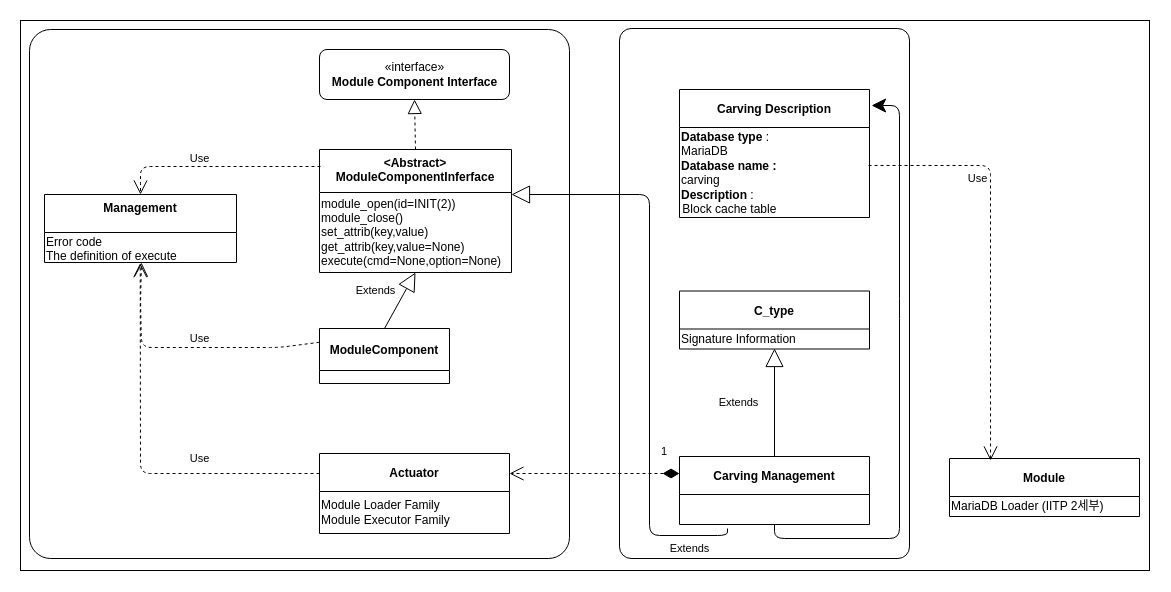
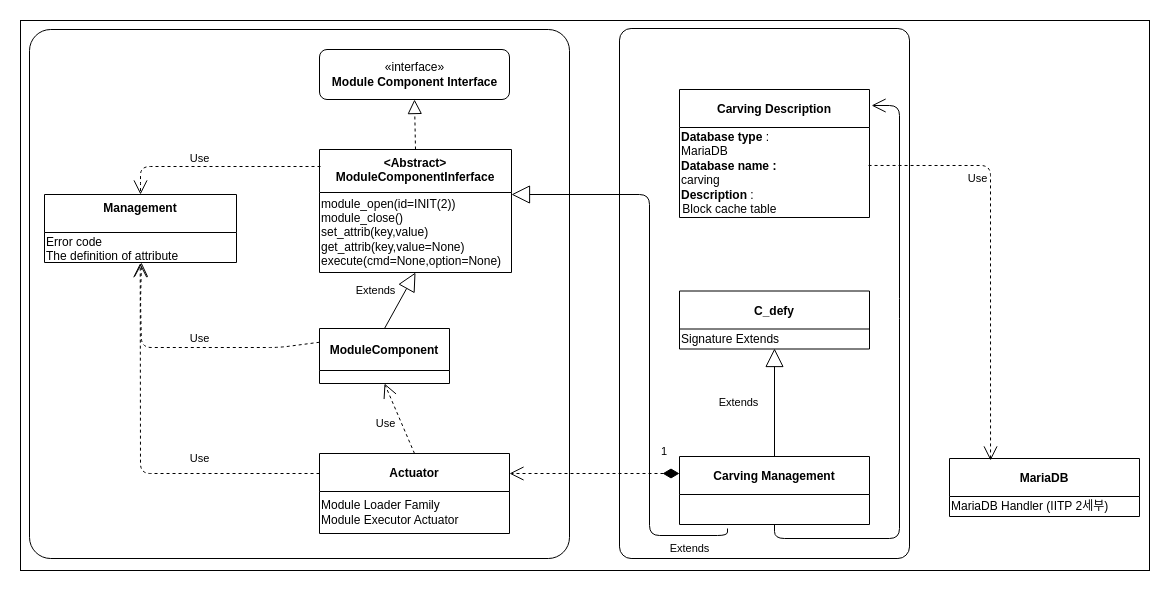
(893, 106) -> (884, 106)
(121, 250) -> (126, 250)
(774, 311) -> (774, 311)
(747, 340) -> (736, 340)
none -> (399, 418)
(1044, 478) -> (1044, 478)
(1035, 507) -> (1036, 507)
(388, 513) -> (397, 513)
